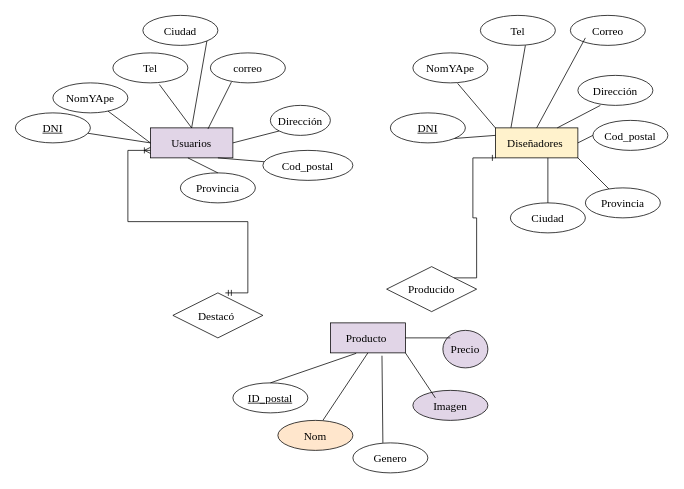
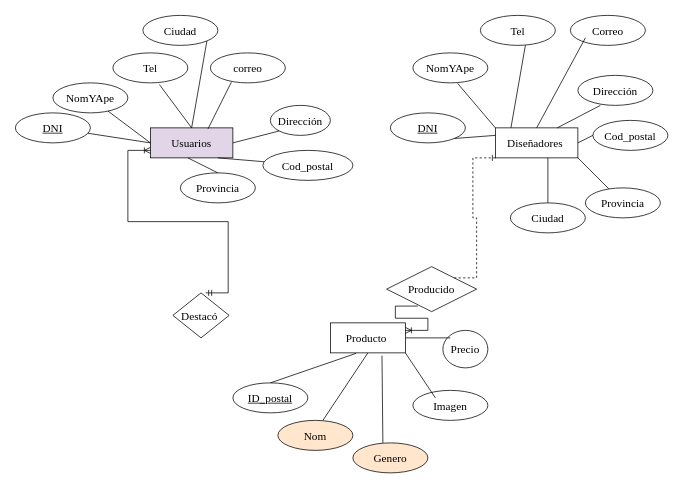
(537, 143) -> (537, 143)
(475, 218) -> (475, 218)
(218, 315) -> (201, 315)
none -> (422, 318)
(368, 338) -> (368, 338)
(465, 349) -> (465, 349)
(450, 405) -> (450, 405)
(390, 458) -> (390, 458)
